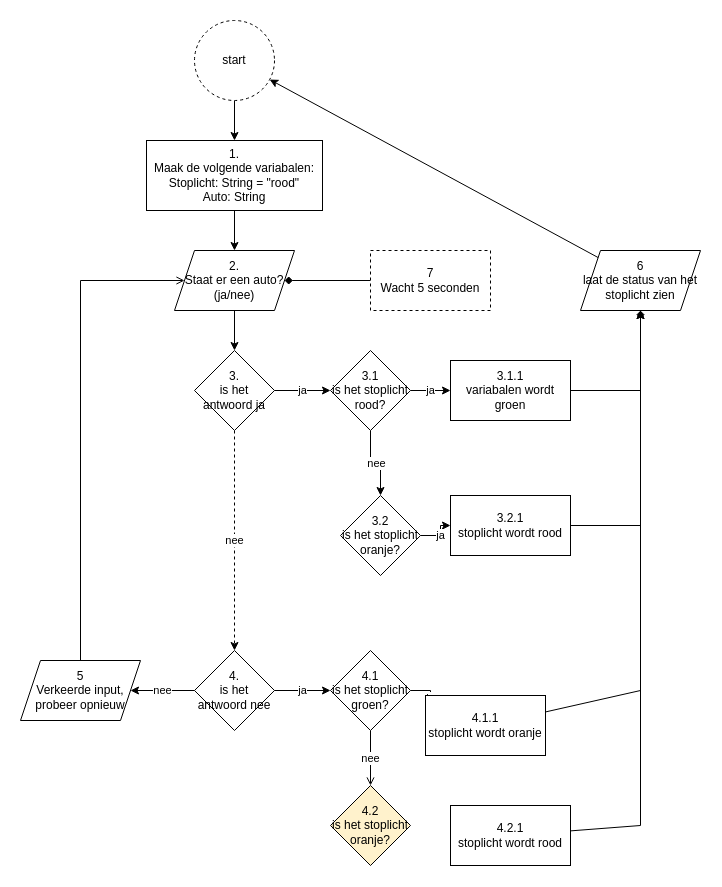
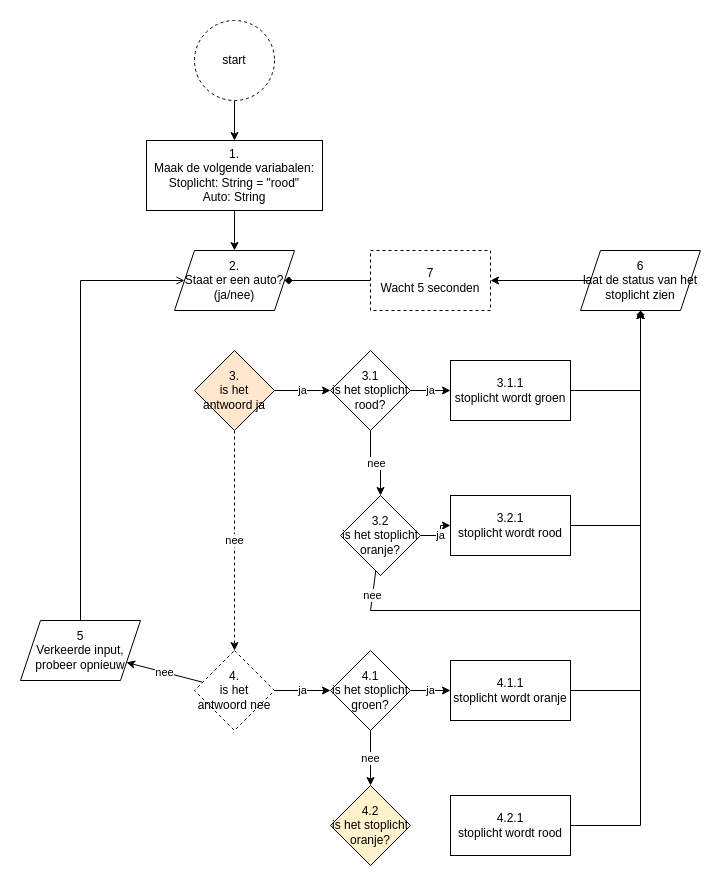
(437, 170) -> (543, 281)
(235, 327) -> none
(235, 391) -> (235, 391)
(511, 391) -> (511, 391)
none -> (485, 611)
(81, 691) -> (81, 651)
(235, 691) -> (235, 691)
(486, 726) -> (511, 691)
(371, 779) -> (371, 777)
(511, 836) -> (511, 826)
